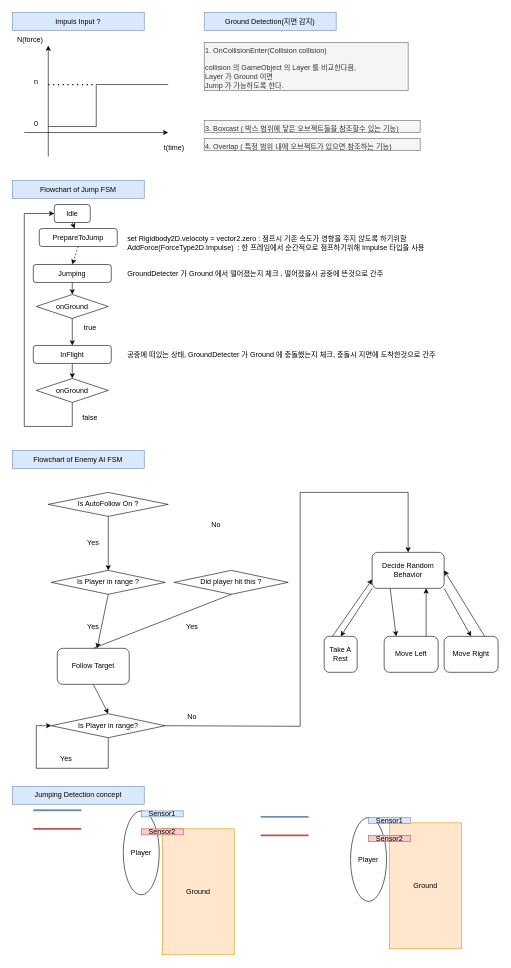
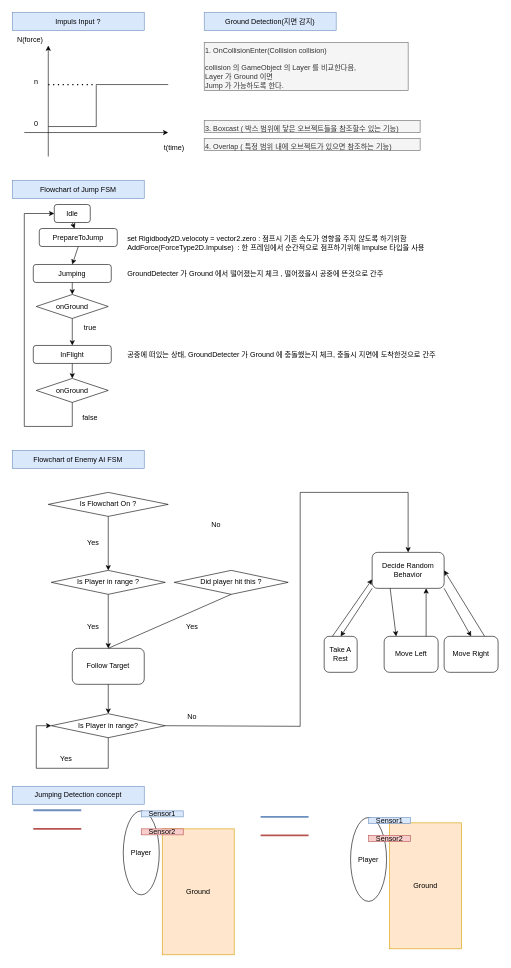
(76, 253) -> (76, 253)
(108, 504) -> (108, 504)
(93, 666) -> (108, 666)
